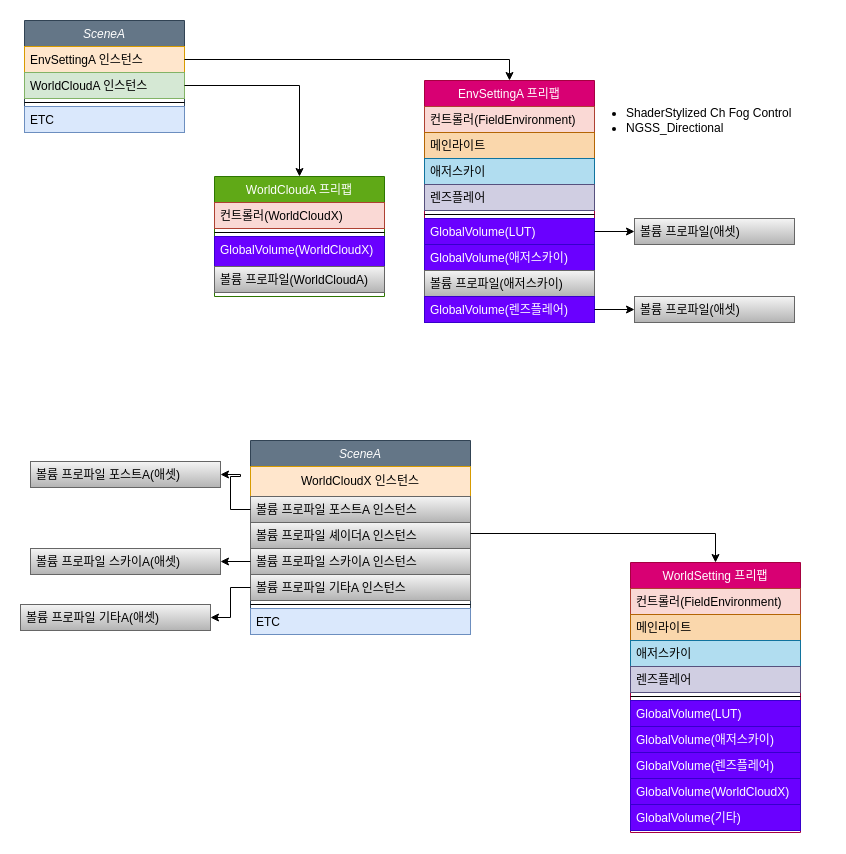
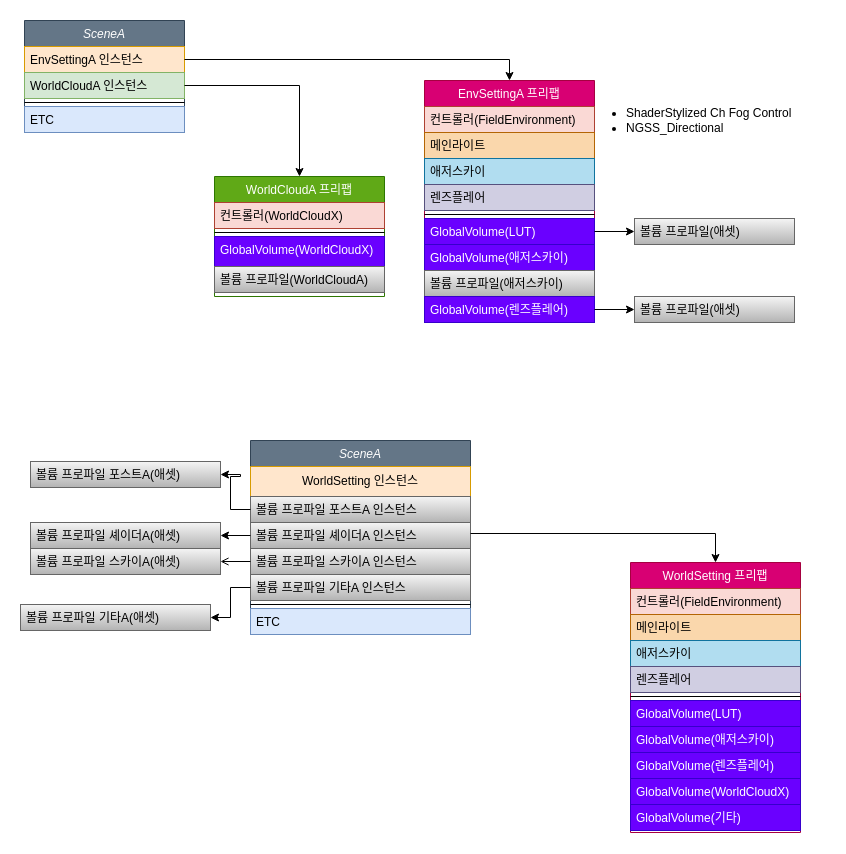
(361, 482) -> (361, 482)
none -> (126, 536)
none -> (233, 536)
(229, 562) -> (227, 562)
